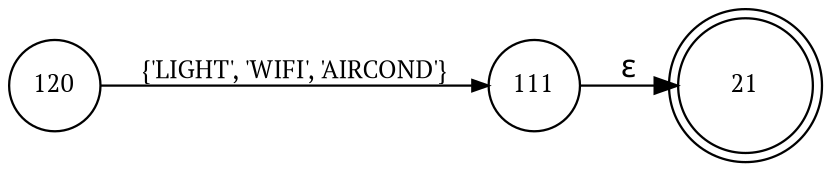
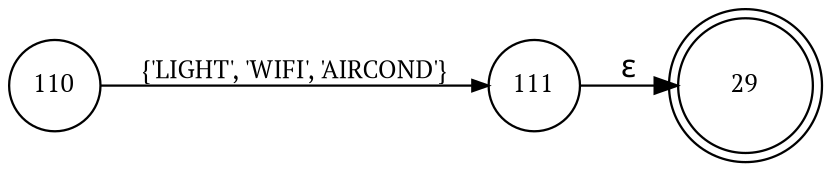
(55, 86) -> (55, 86)
(746, 86) -> (746, 86)
